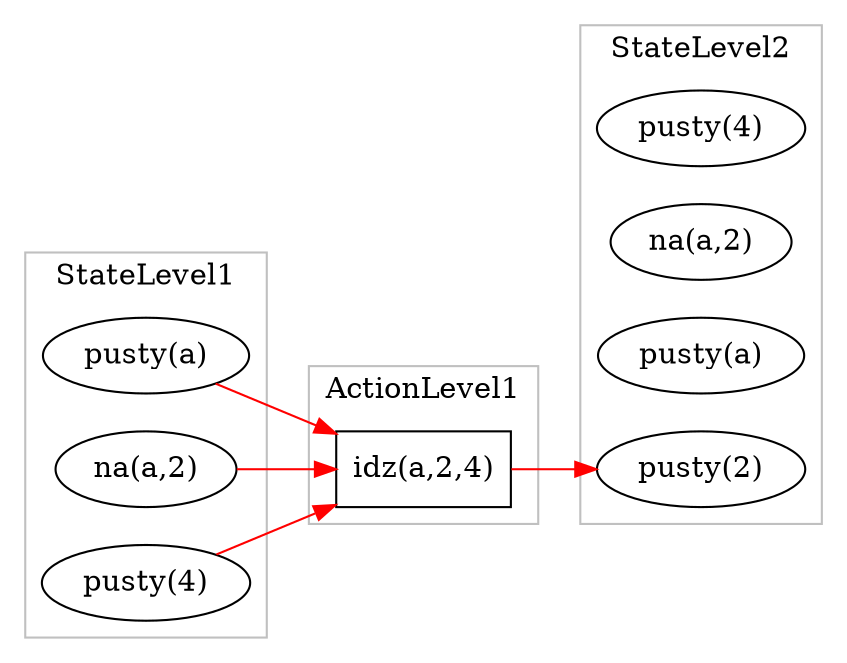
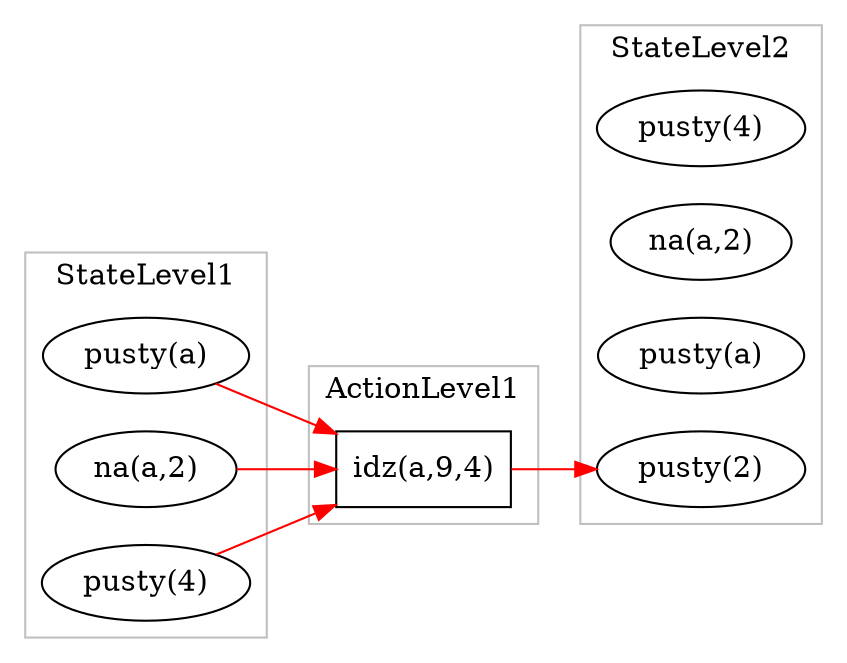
(424, 469) -> (424, 469)
